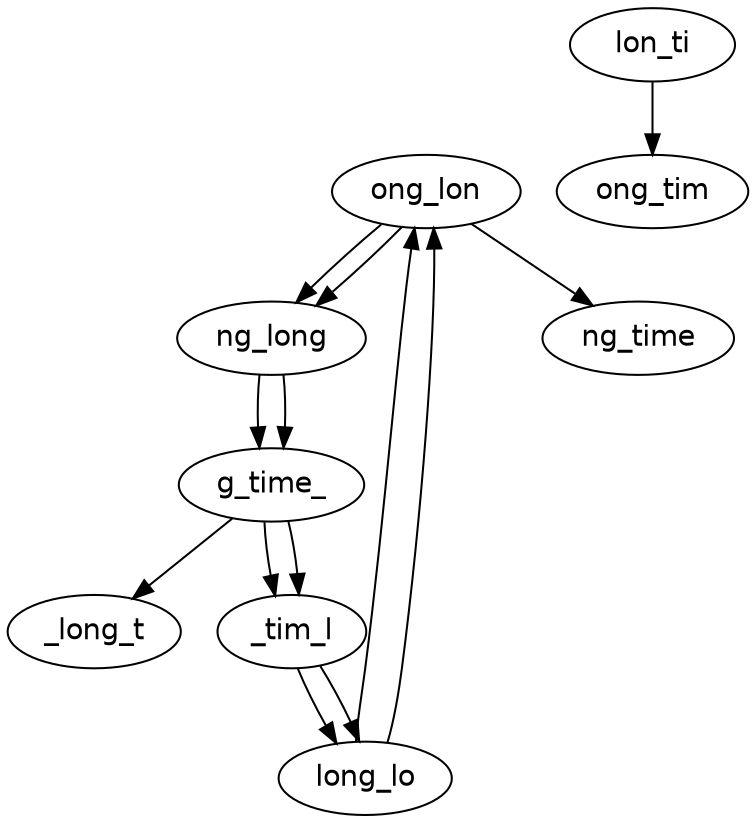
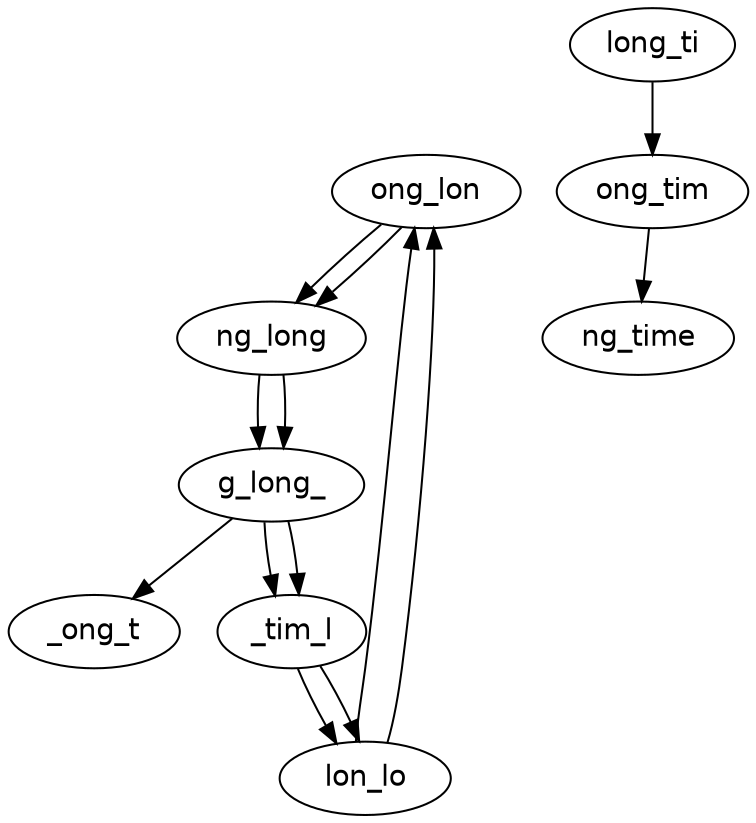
(653, 45) -> (653, 45)
(523, 259) -> (646, 255)
(271, 485) -> (271, 485)
(94, 632) -> (94, 632)
(365, 778) -> (365, 778)
